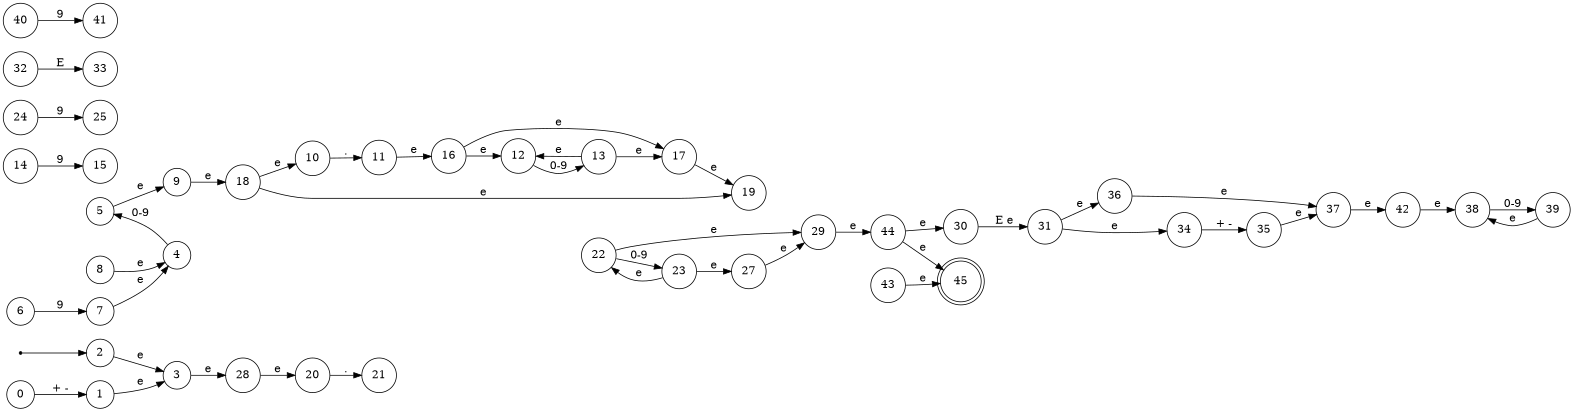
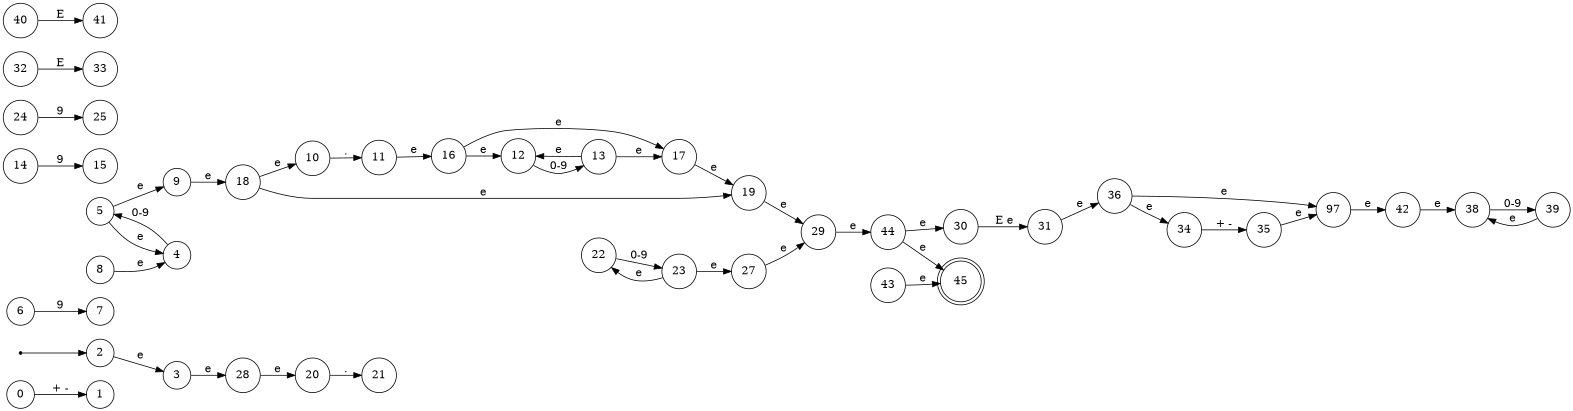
(60, 15) -> (60, 15)
(1333, 210) -> (1333, 210)
(1111, 233) -> (1145, 213)
(704, 238) -> (780, 211)
(140, 292) -> (129, 242)
(136, 391) -> none
